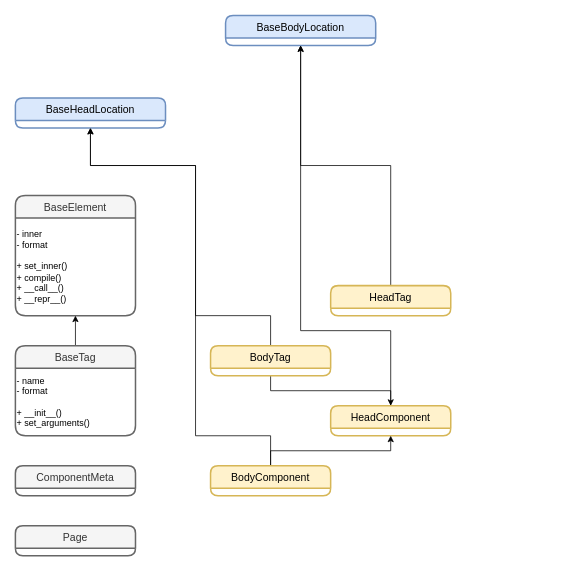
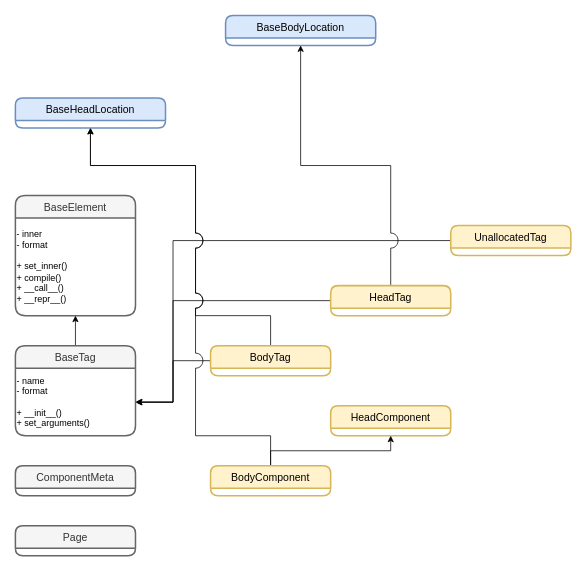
none -> (311, 240)
none -> (510, 240)
none -> (252, 300)
(300, 323) -> none
(322, 390) -> (192, 360)
